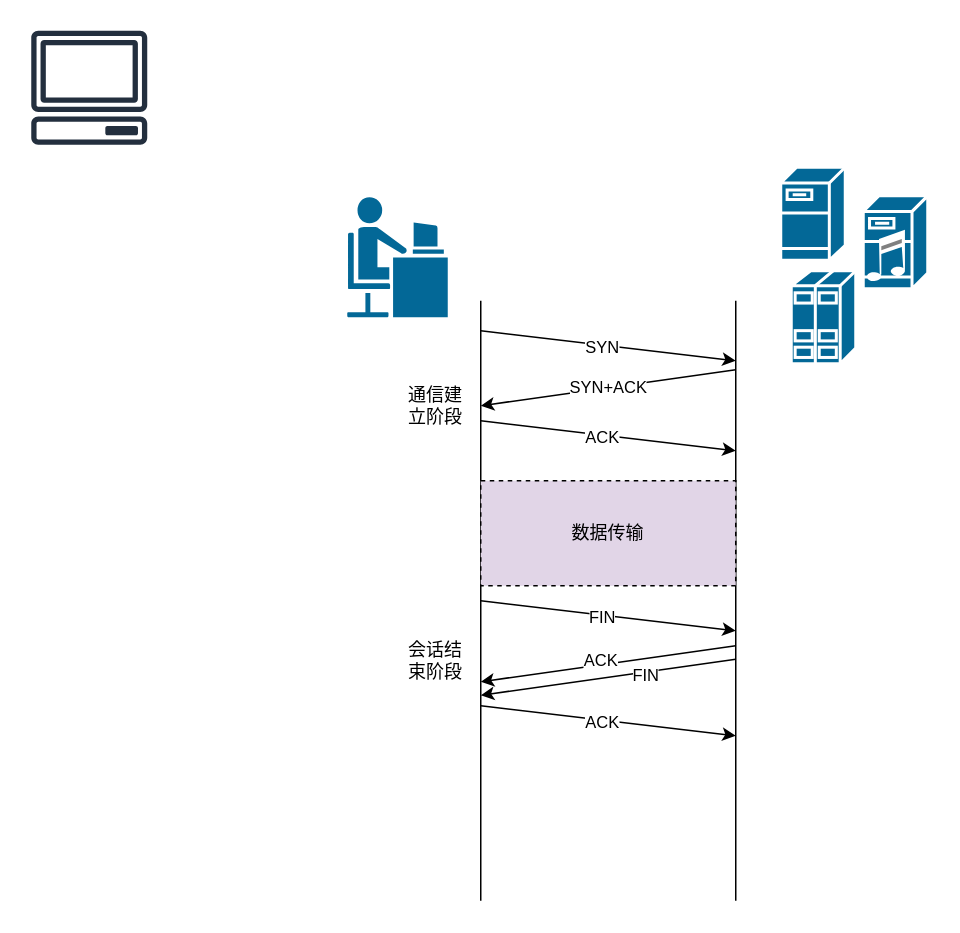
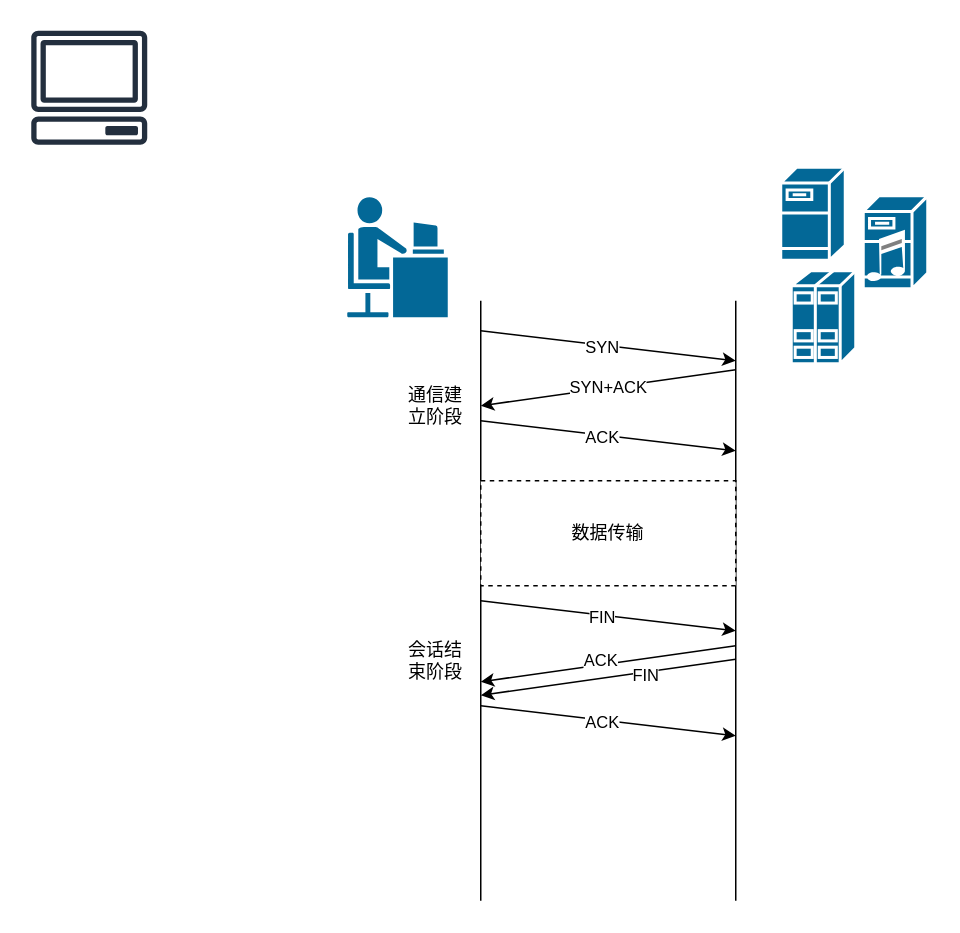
(608, 533) -> (608, 533)
